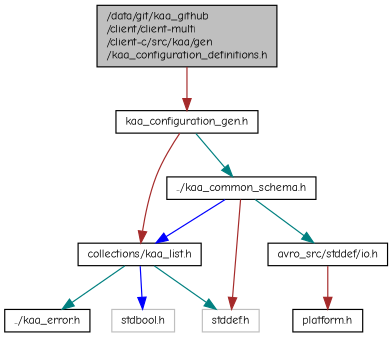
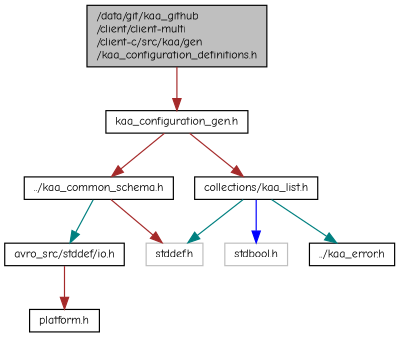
(210, 151) -> (143, 151)
(196, 218) -> none
